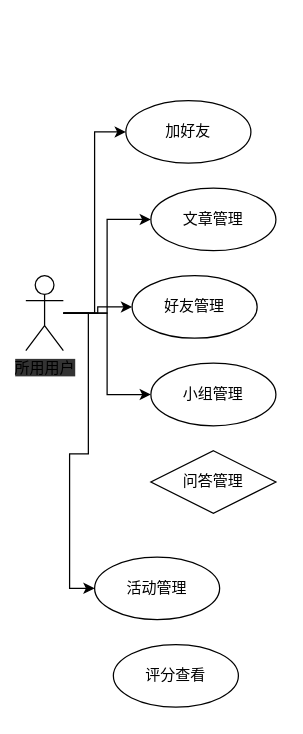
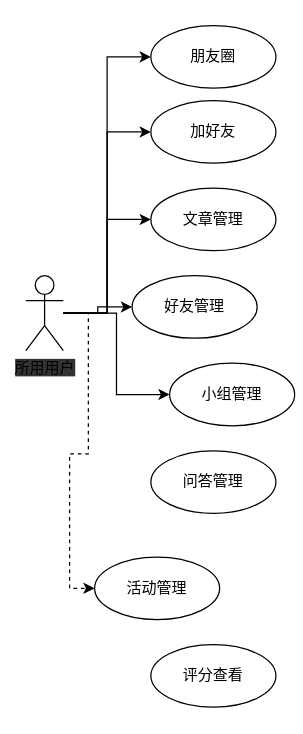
none -> (213, 57)
none -> (107, 76)
(188, 132) -> (213, 132)
(213, 394) -> (232, 394)
(71, 454) -> (71, 454)
(213, 482) -> (213, 482)
(176, 676) -> (213, 676)
